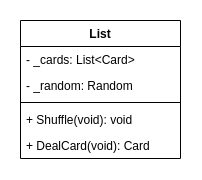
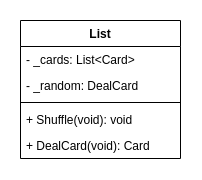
(79, 87) -> (84, 87)
